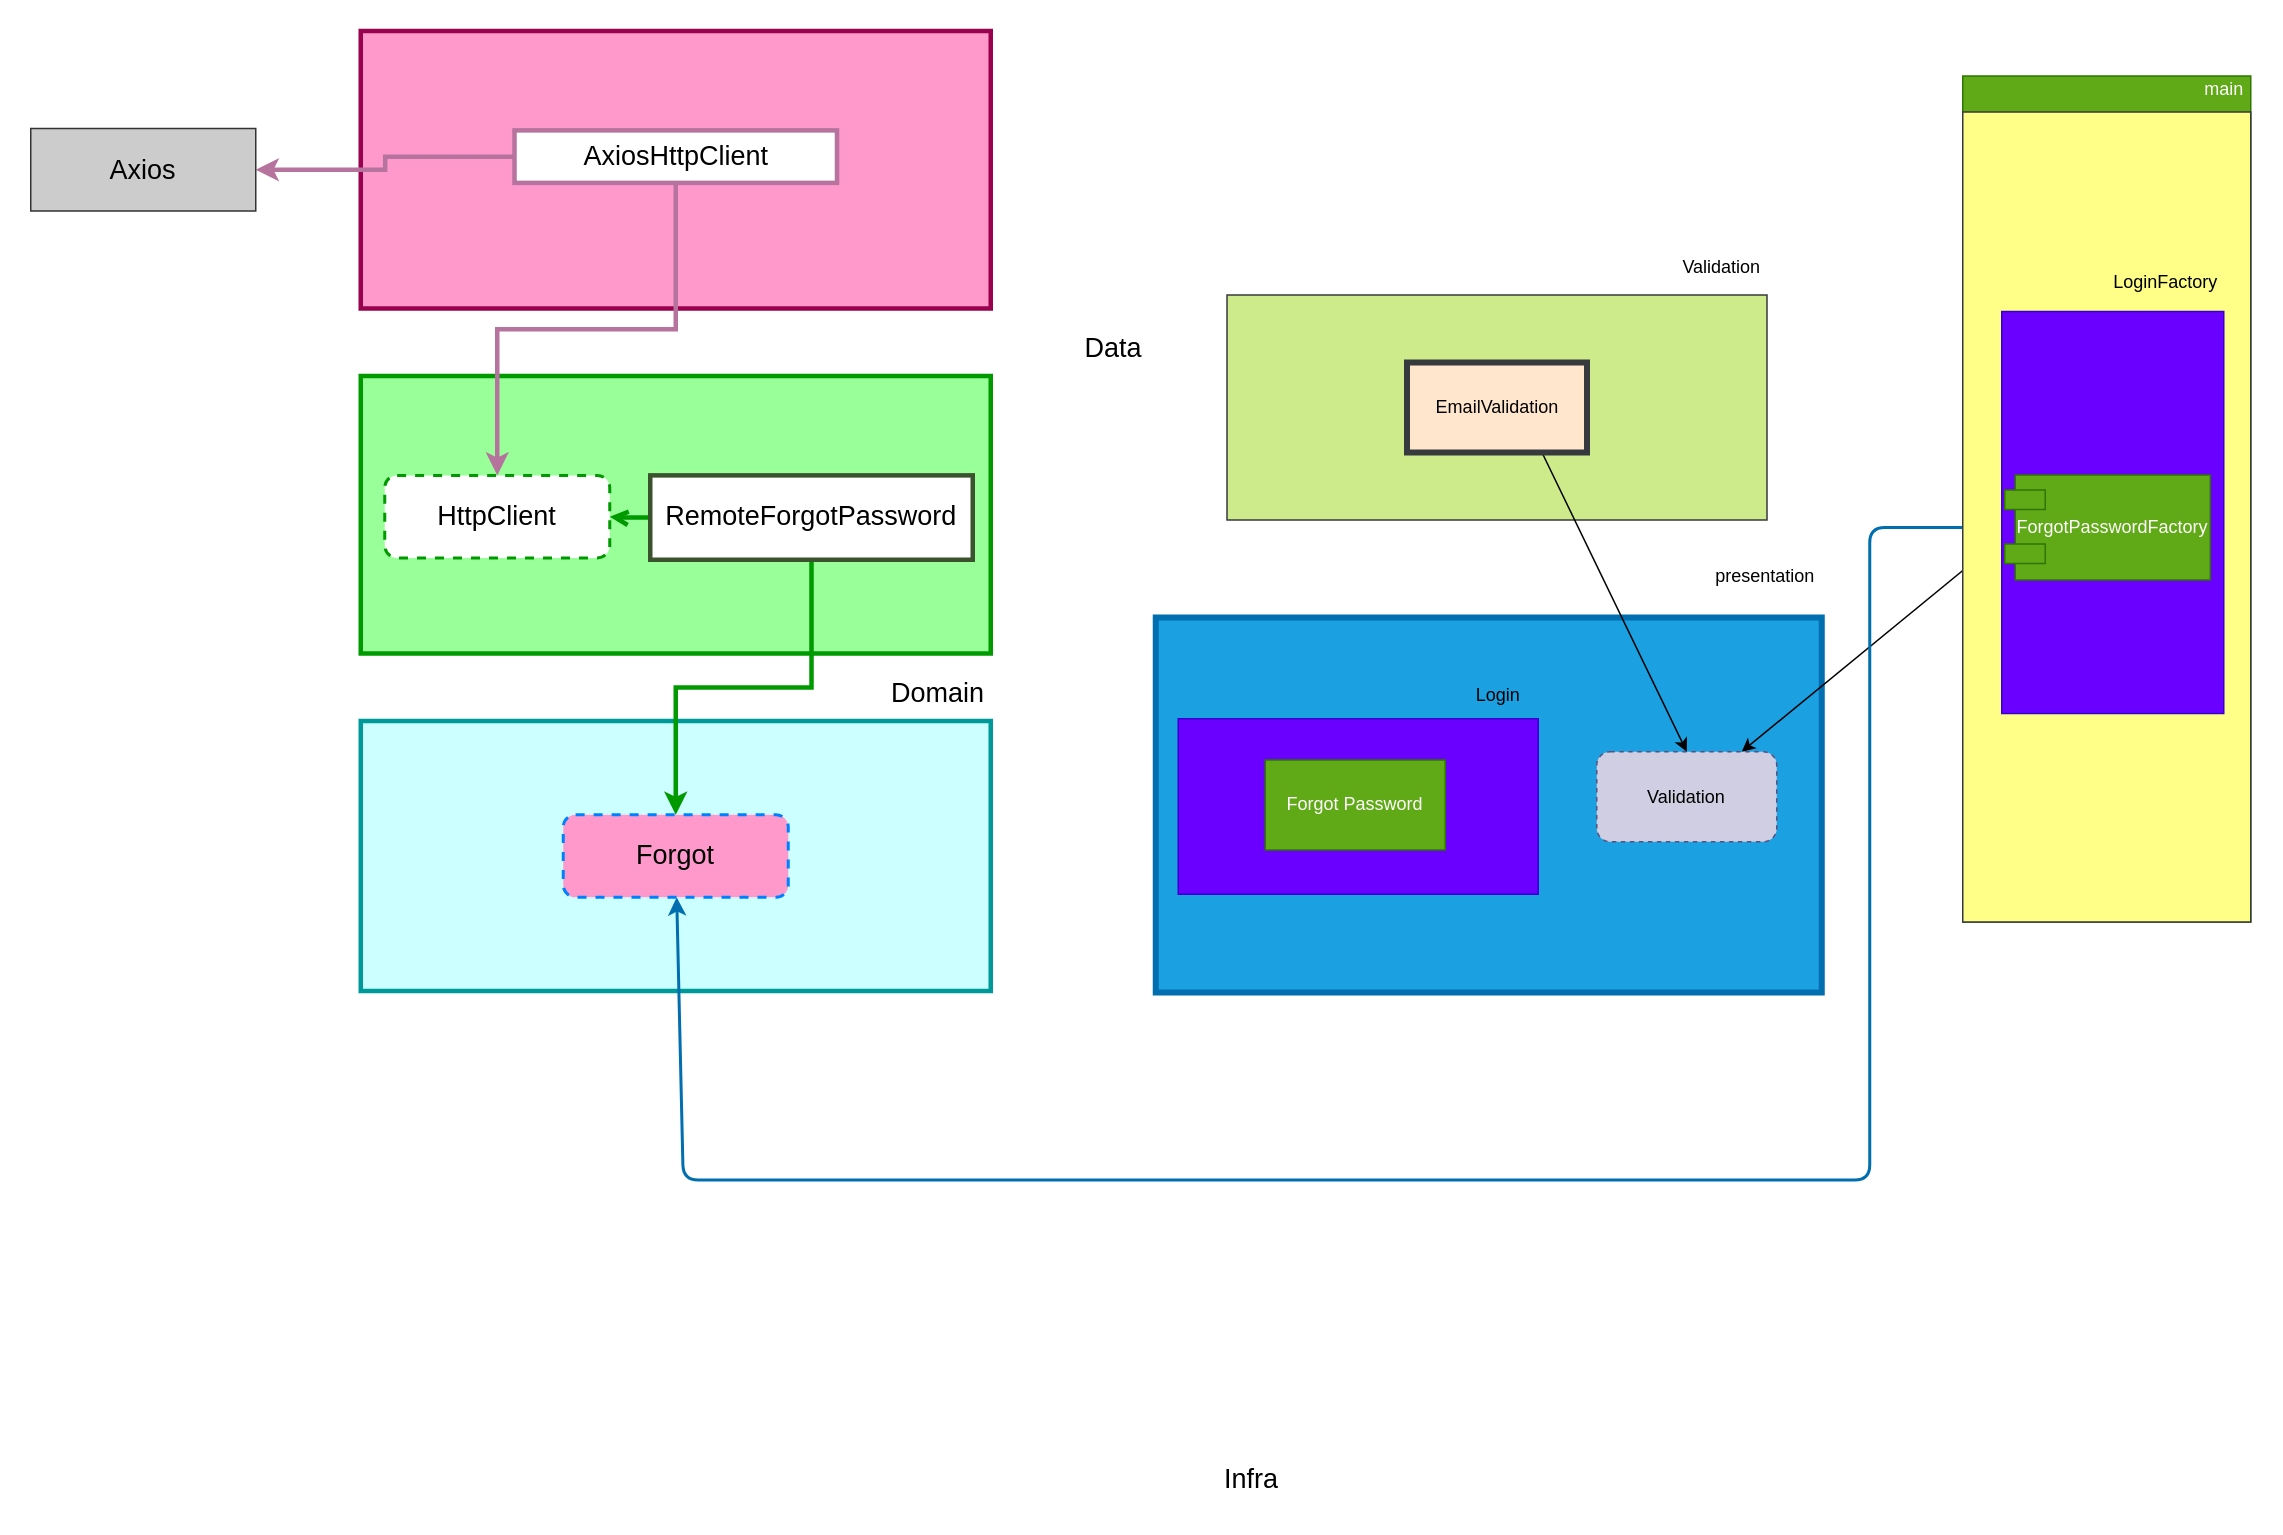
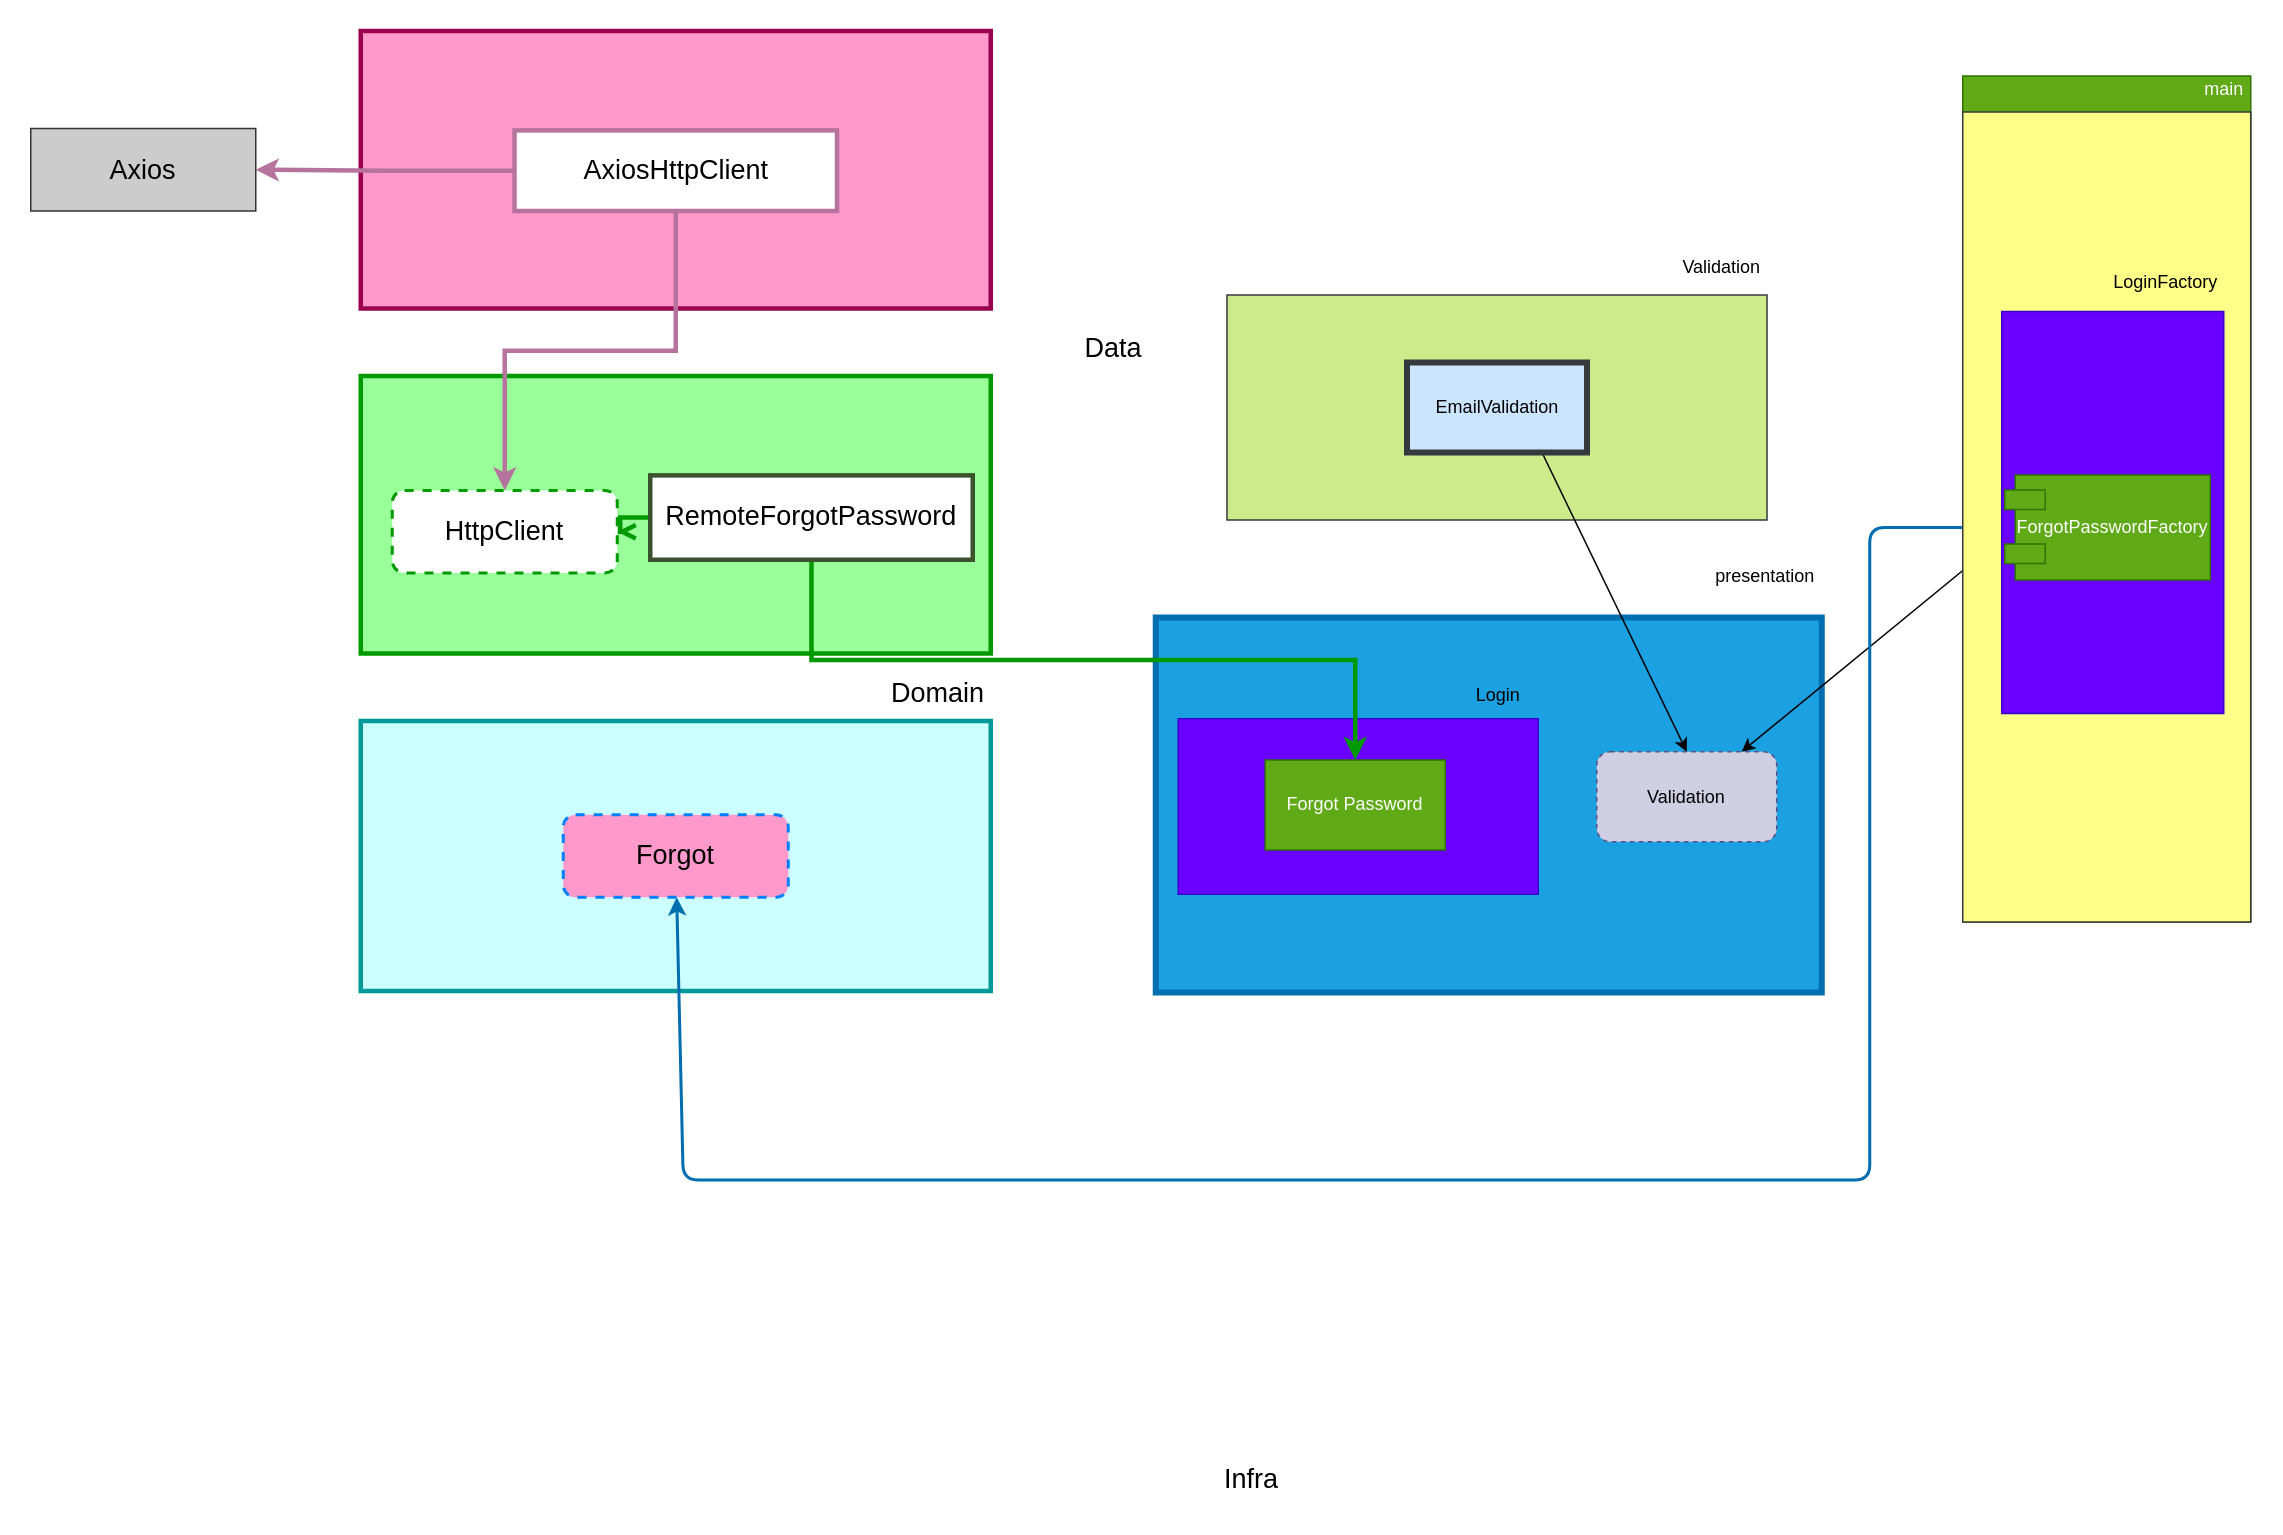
(676, 156) -> (676, 170)
(1497, 407) -> (1497, 407)
(497, 516) -> (505, 531)
(703, 687) -> (1123, 660)
